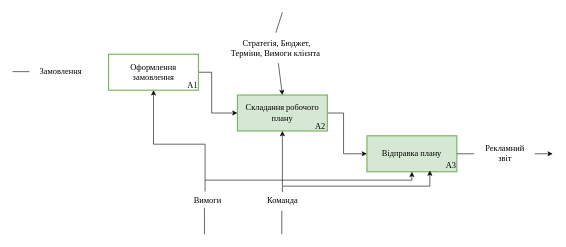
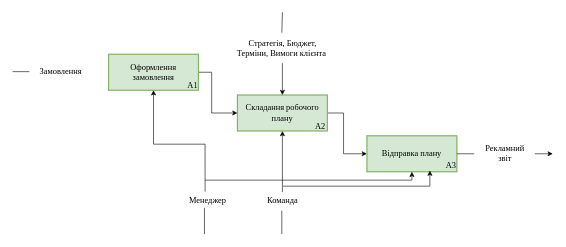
(276, 48) -> (282, 48)
(153, 72) -> (153, 72)
(208, 201) -> (208, 201)
